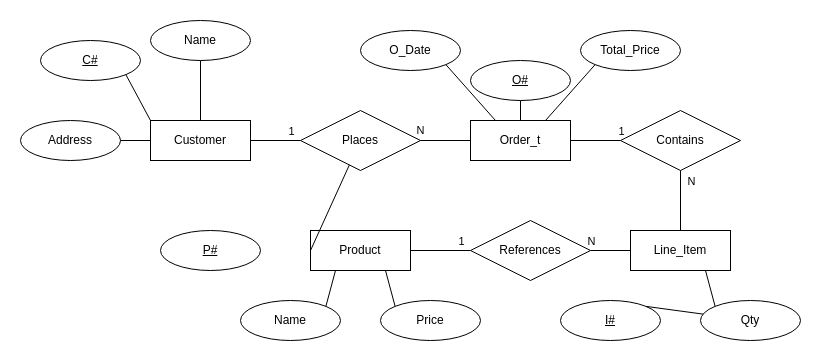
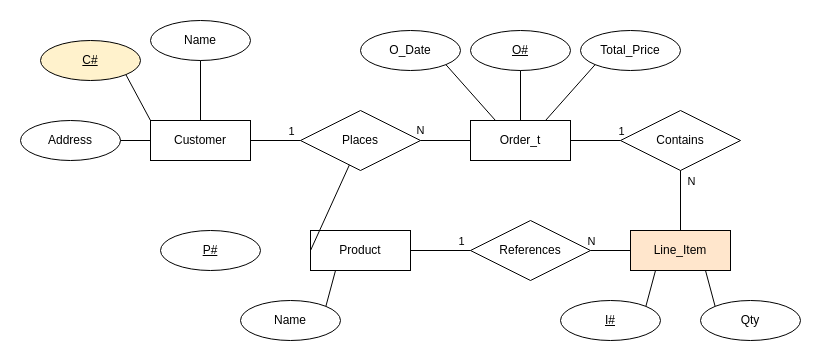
(91, 61) -> (91, 61)
(521, 81) -> (521, 51)
(681, 251) -> (681, 251)
(390, 289) -> none
(674, 310) -> (651, 289)
(431, 321) -> none
